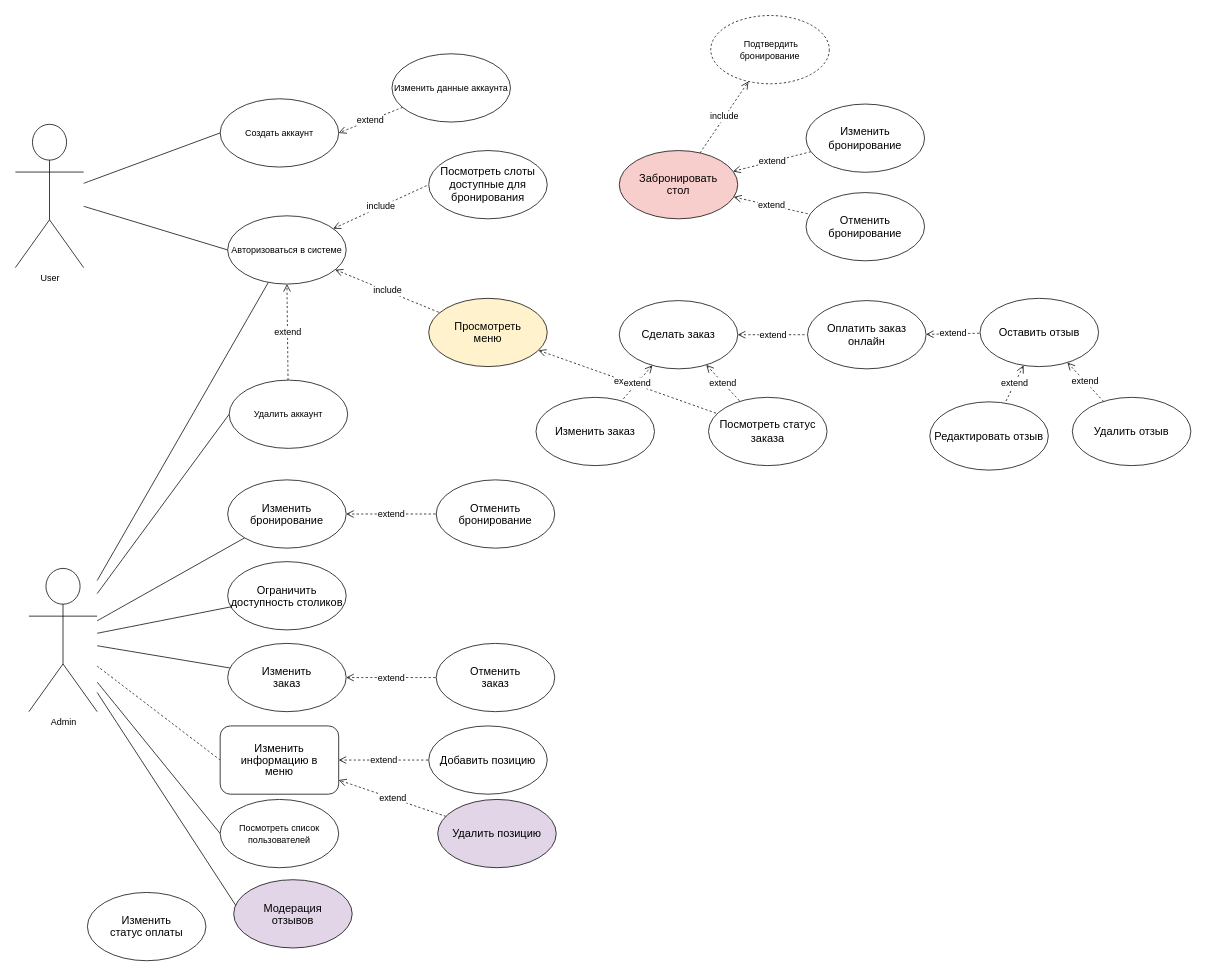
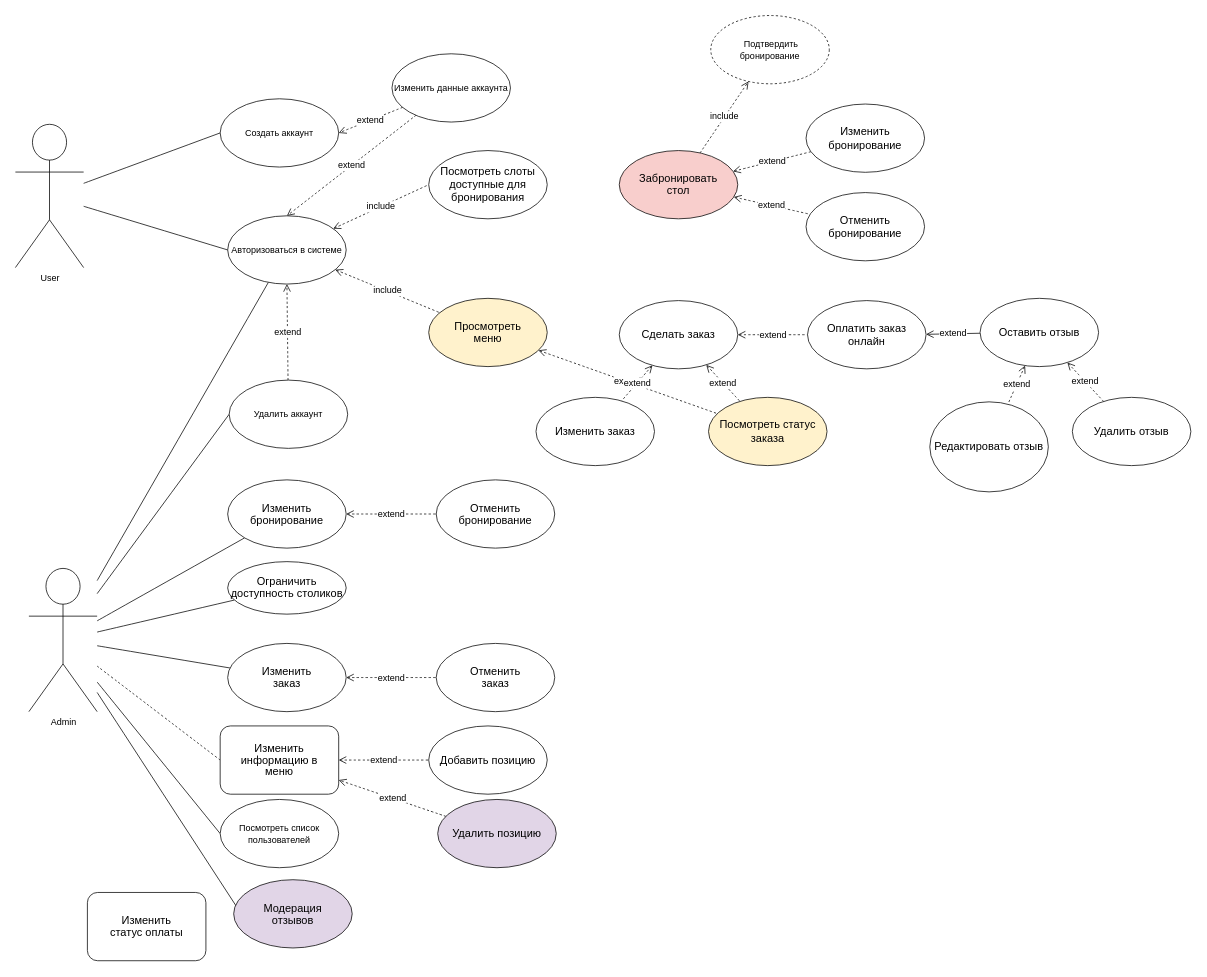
none -> (381, 143)
(971, 333) -> (971, 333)
(768, 431) -> (768, 431)
(989, 436) -> (989, 447)
(287, 596) -> (287, 588)
(147, 926) -> (147, 926)
